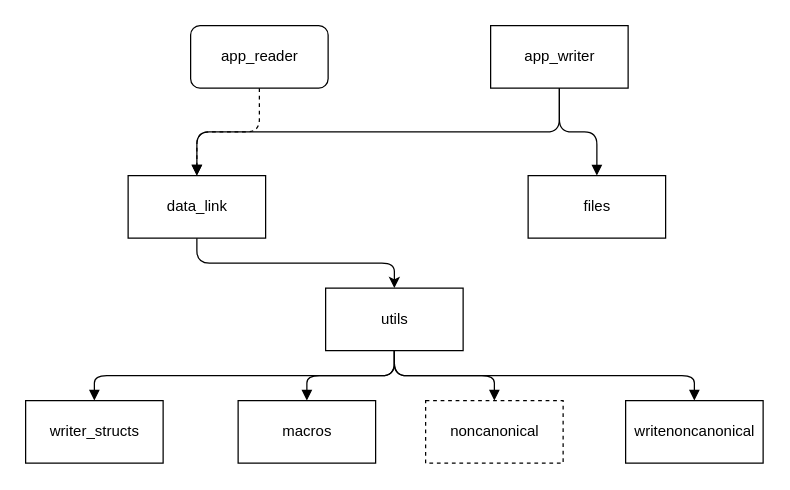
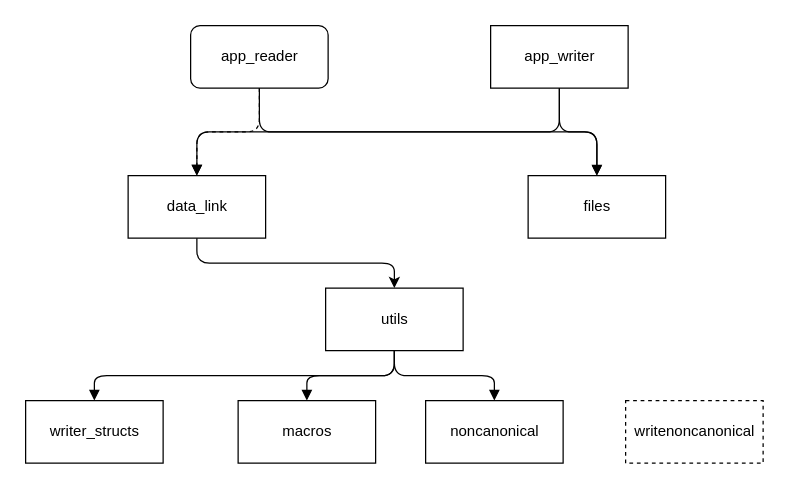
(563, 129) -> (563, 129)
none -> (558, 132)
(597, 376) -> none
(494, 432) -> (494, 432)
(694, 432) -> (694, 432)
